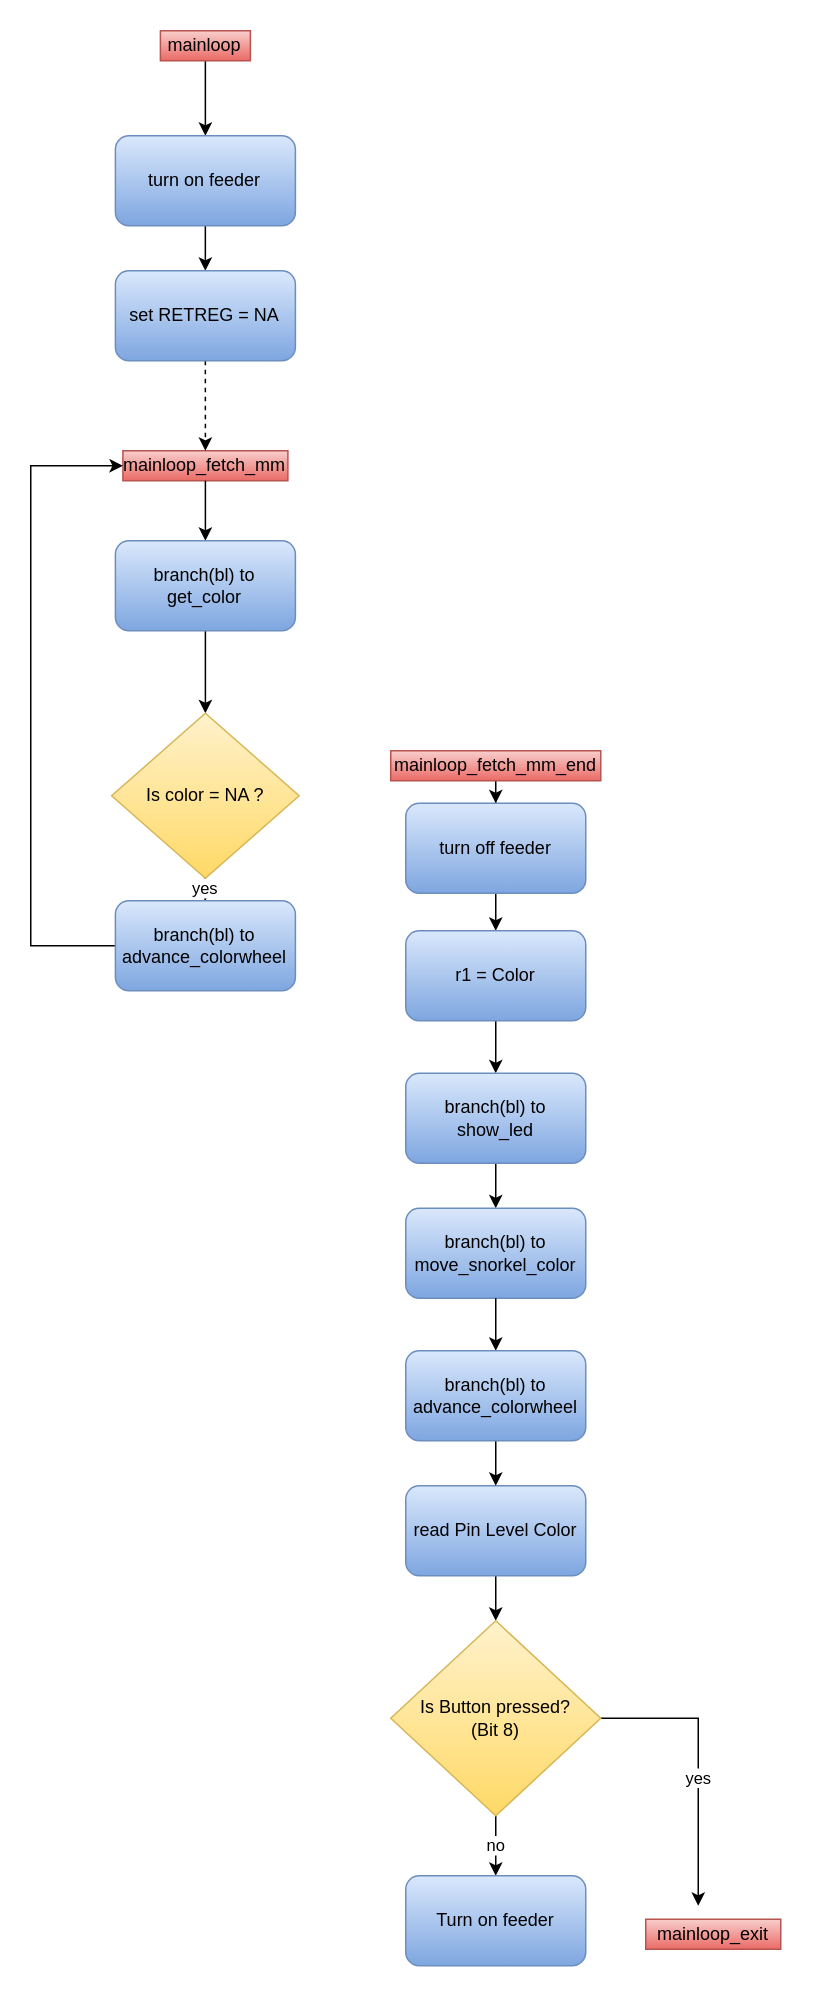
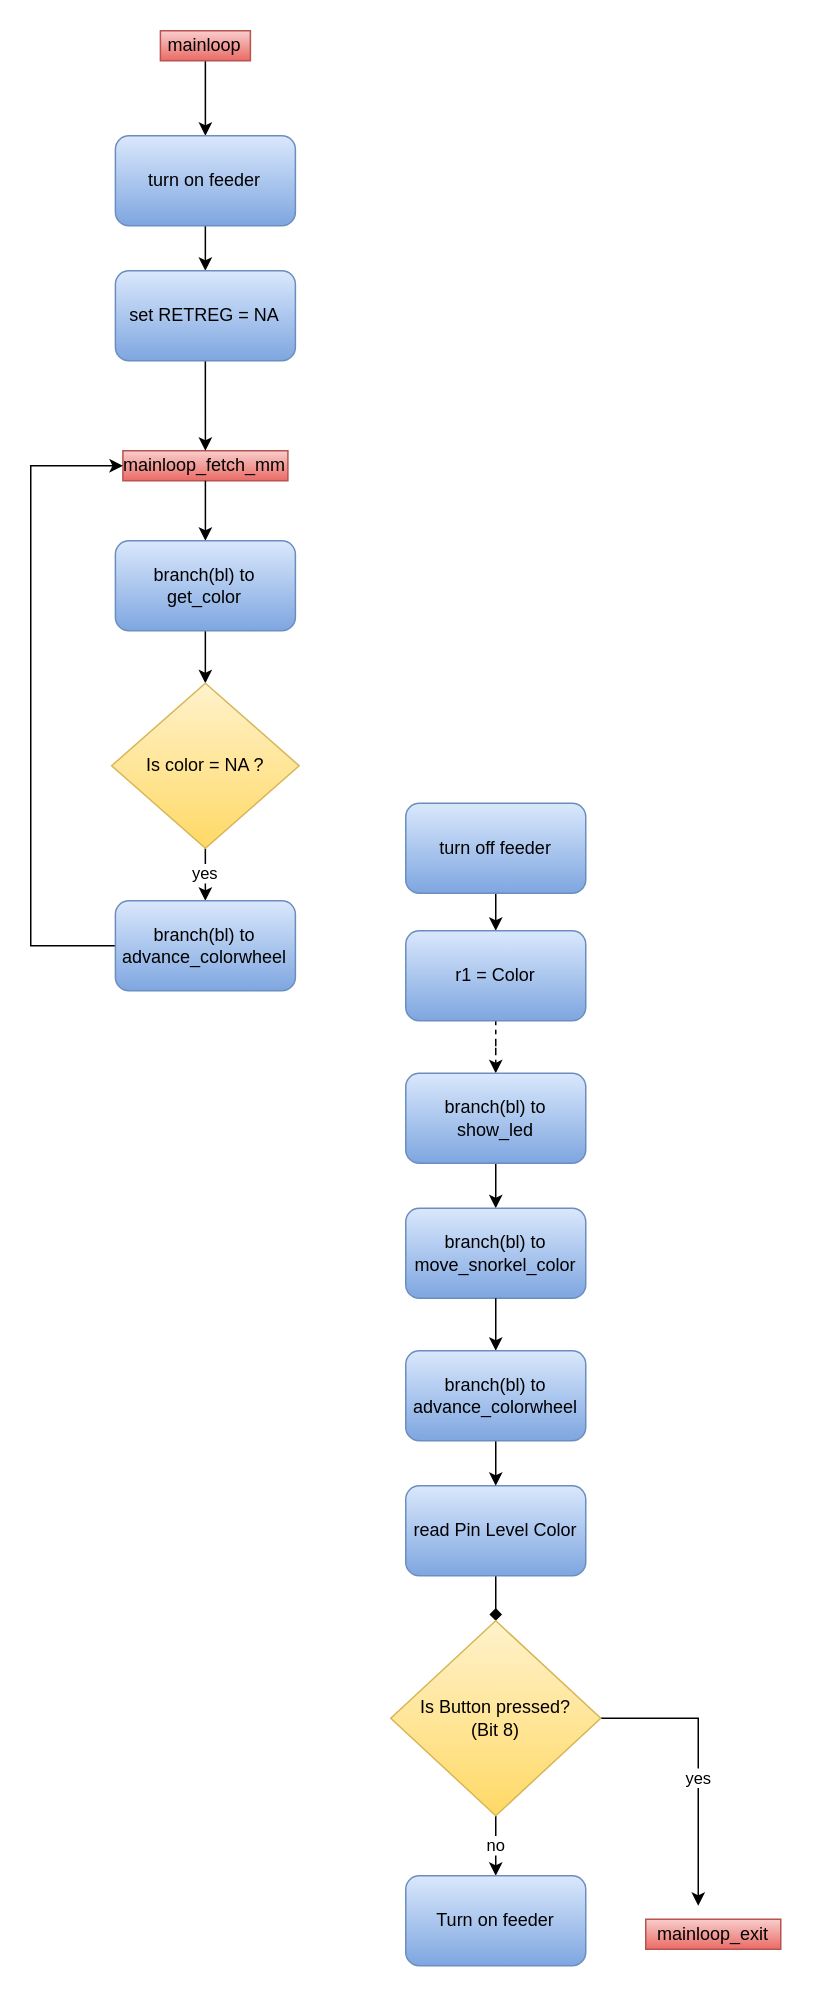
(205, 402) -> (205, 402)
(496, 766) -> none
(496, 778) -> none
(205, 796) -> (205, 766)
(496, 1049) -> (496, 1049)
(496, 1609) -> (496, 1608)
